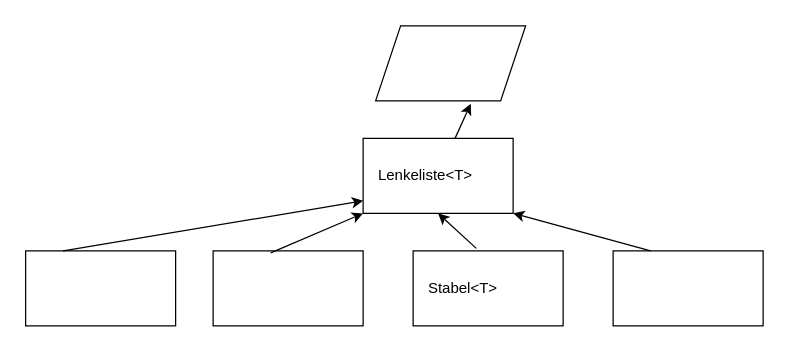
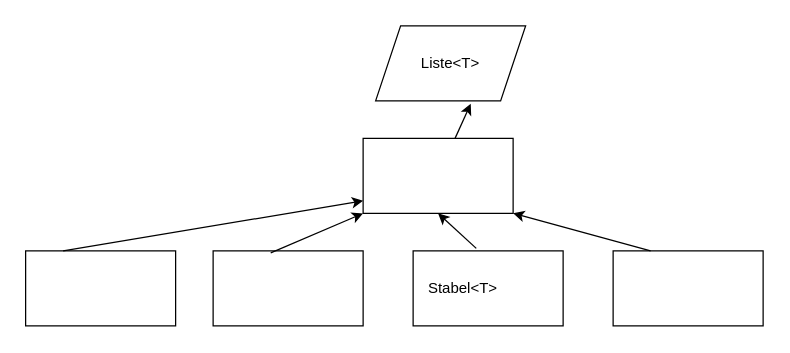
none -> (451, 63)
(426, 176) -> none
